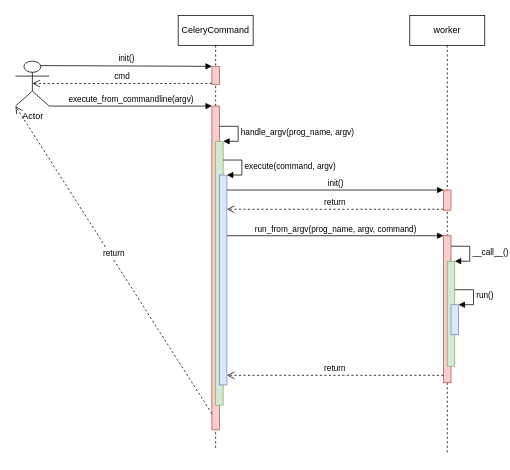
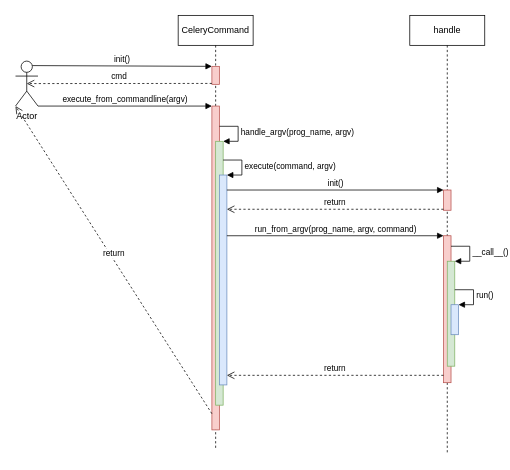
(447, 30) -> (447, 30)
(32, 84) -> (27, 84)
